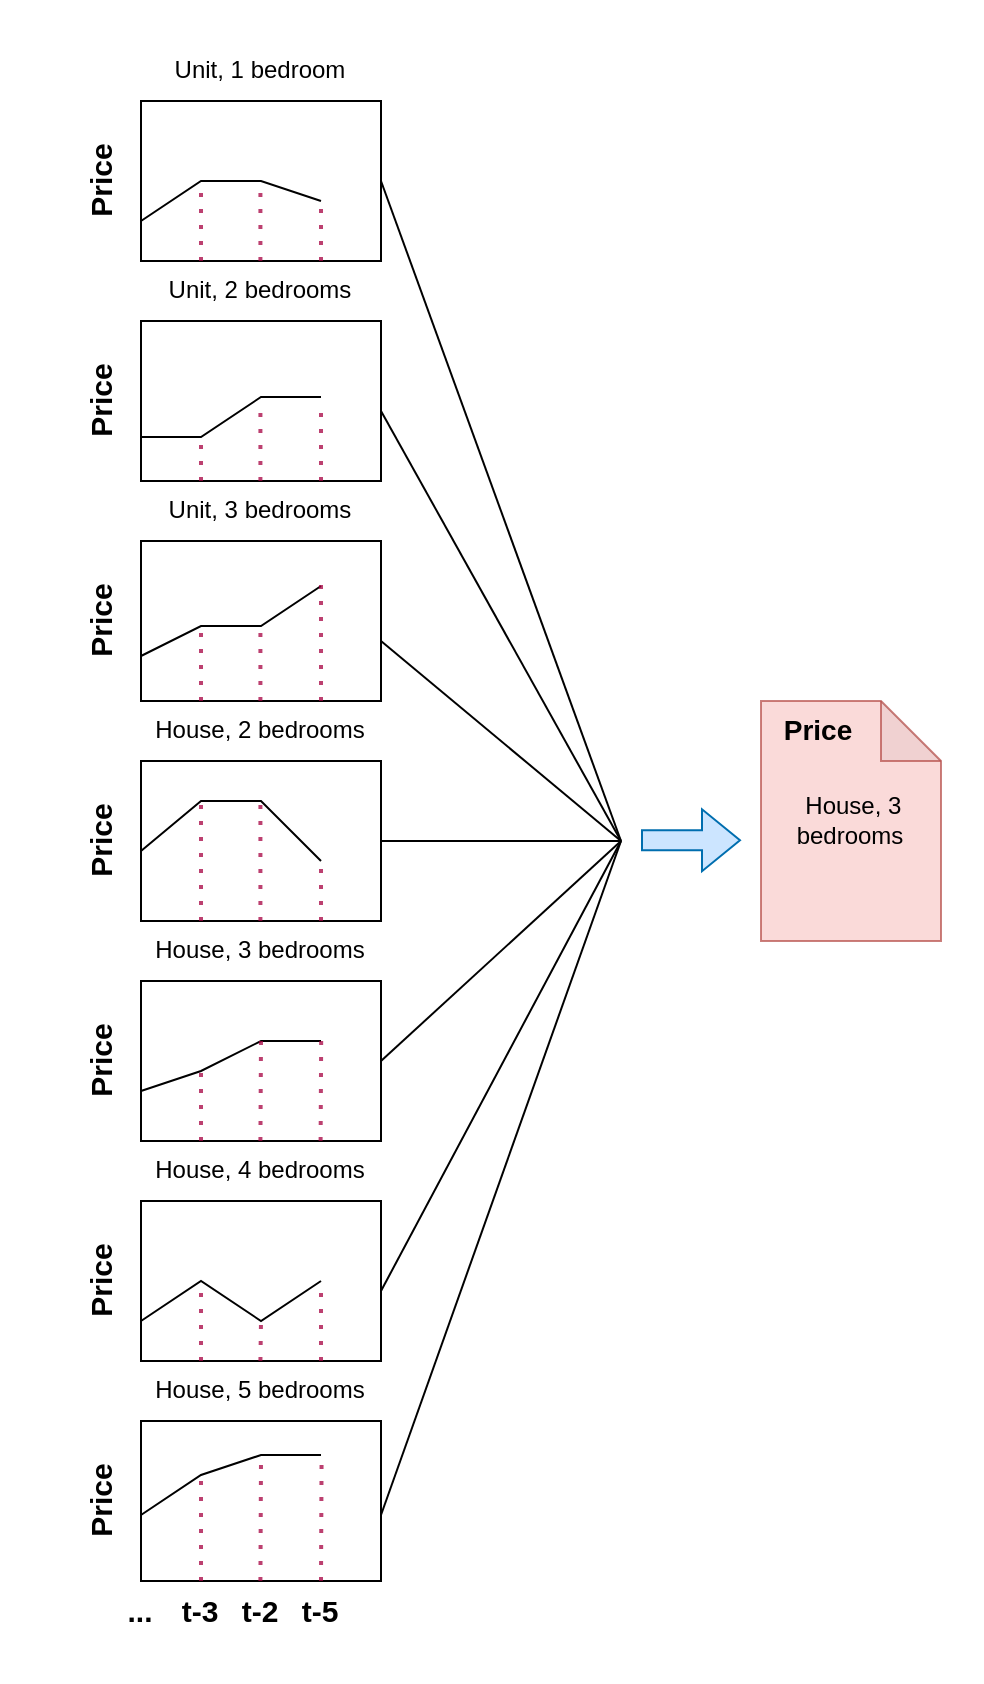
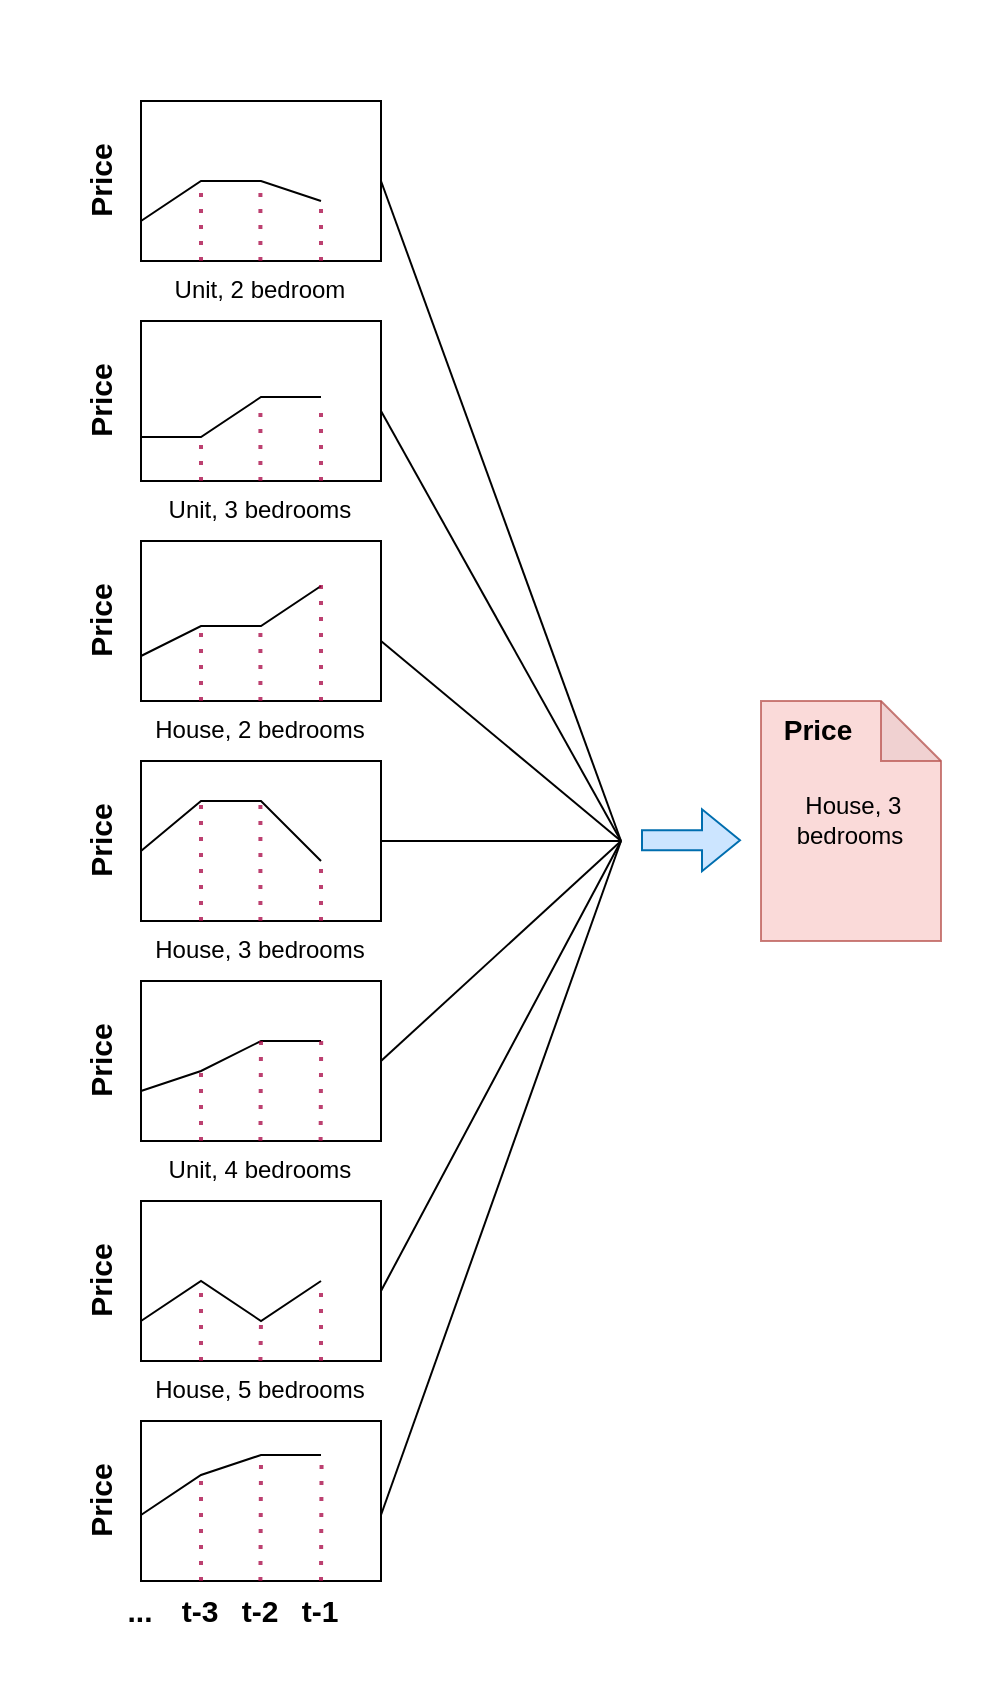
(261, 71) -> none
(261, 291) -> (261, 291)
(261, 1171) -> (261, 1171)
(321, 1611) -> (321, 1611)
